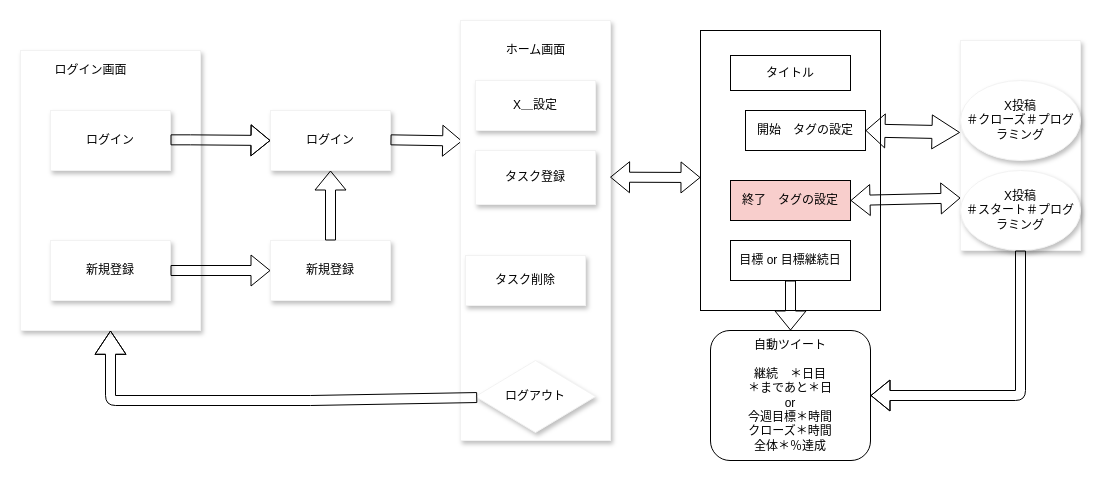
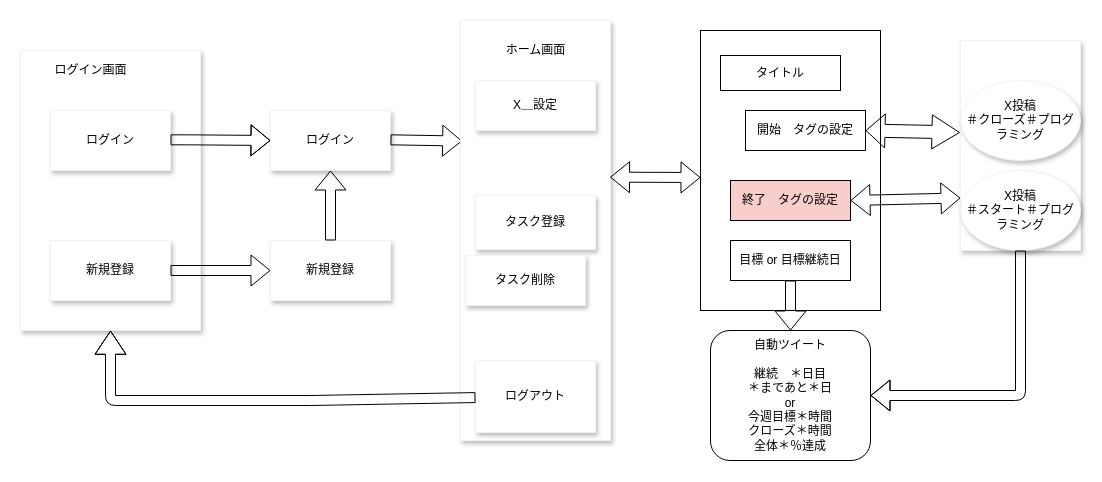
(791, 73) -> (781, 73)
(536, 178) -> (536, 223)
(536, 397) -> (536, 397)
